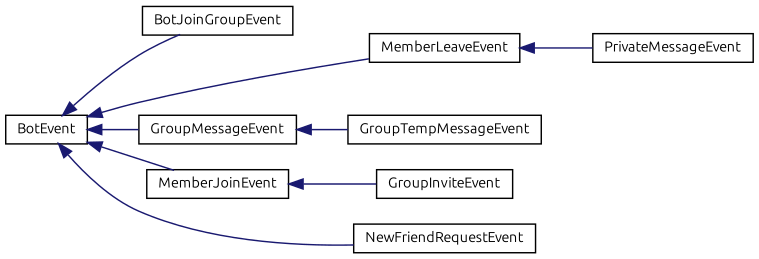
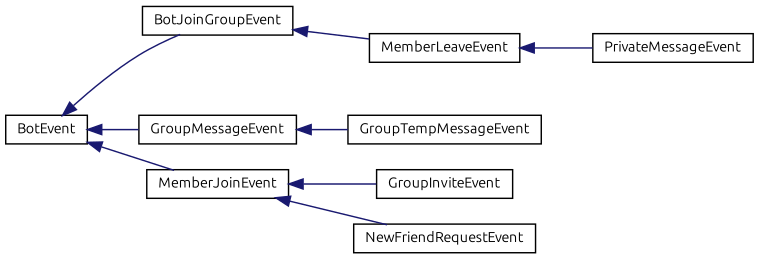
(234, 82) -> (338, 35)
(200, 231) -> (338, 213)
